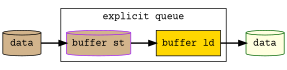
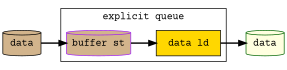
(188, 43) -> (188, 43)
